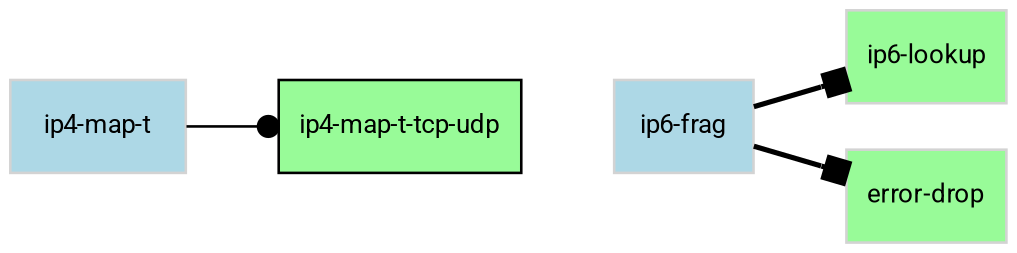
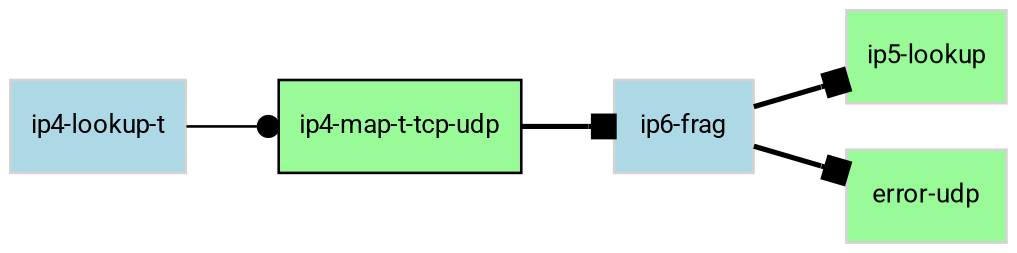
(926, 57) -> (926, 57)
(98, 126) -> (98, 126)
none -> (555, 126)
(926, 196) -> (926, 196)
